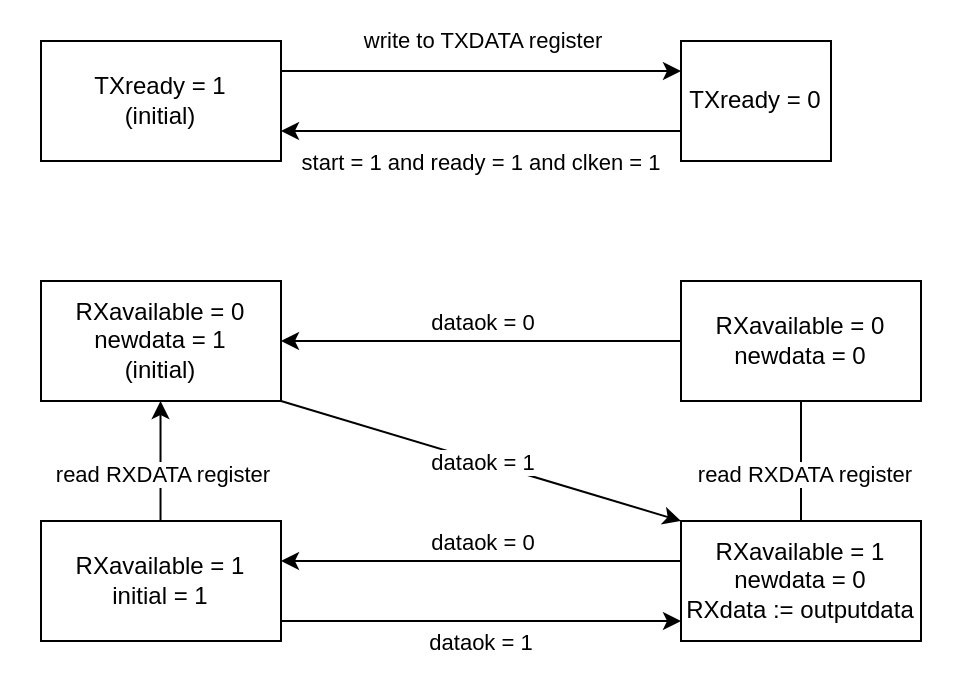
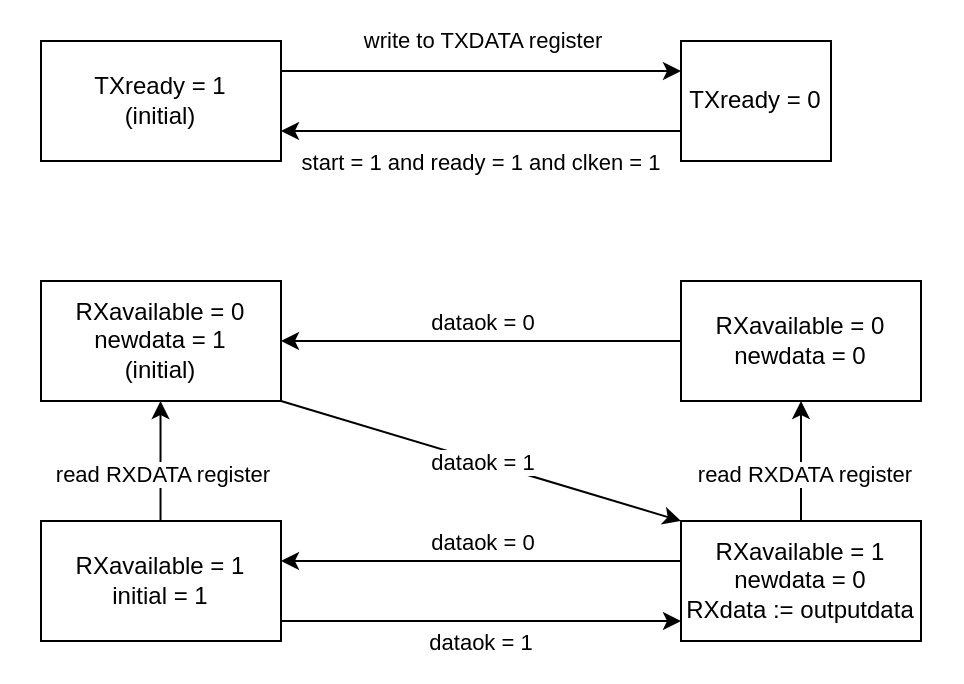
(801, 410) -> (801, 416)
